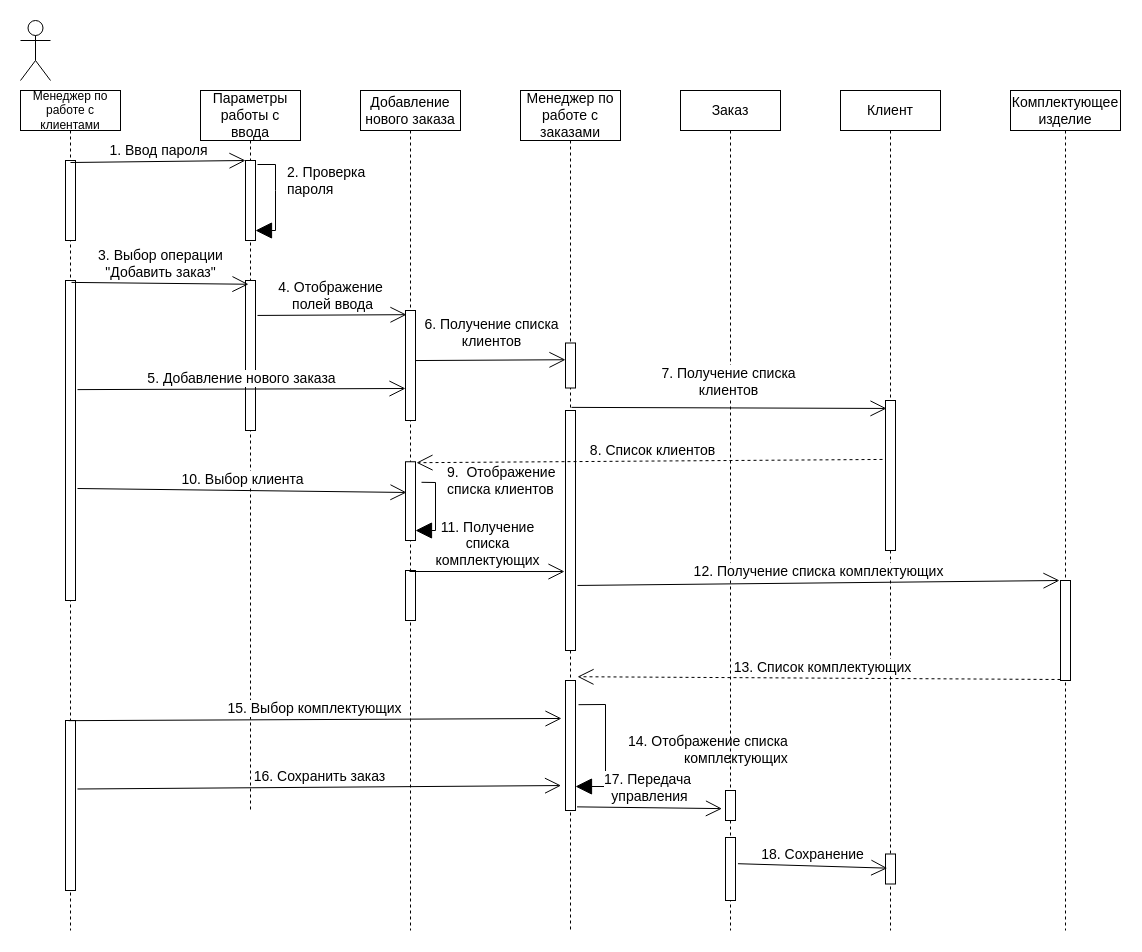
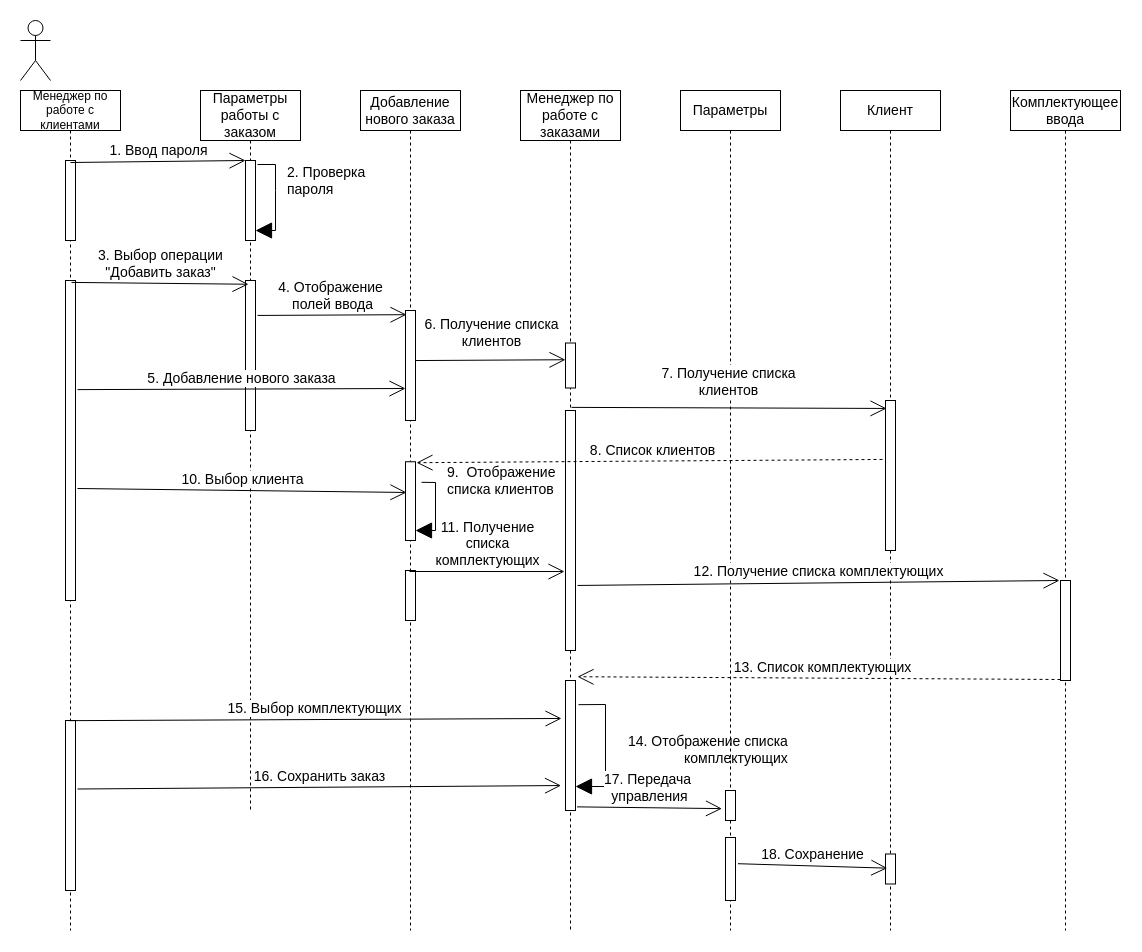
(731, 111) -> (731, 111)
(1066, 111) -> (1066, 111)
(251, 116) -> (251, 116)
